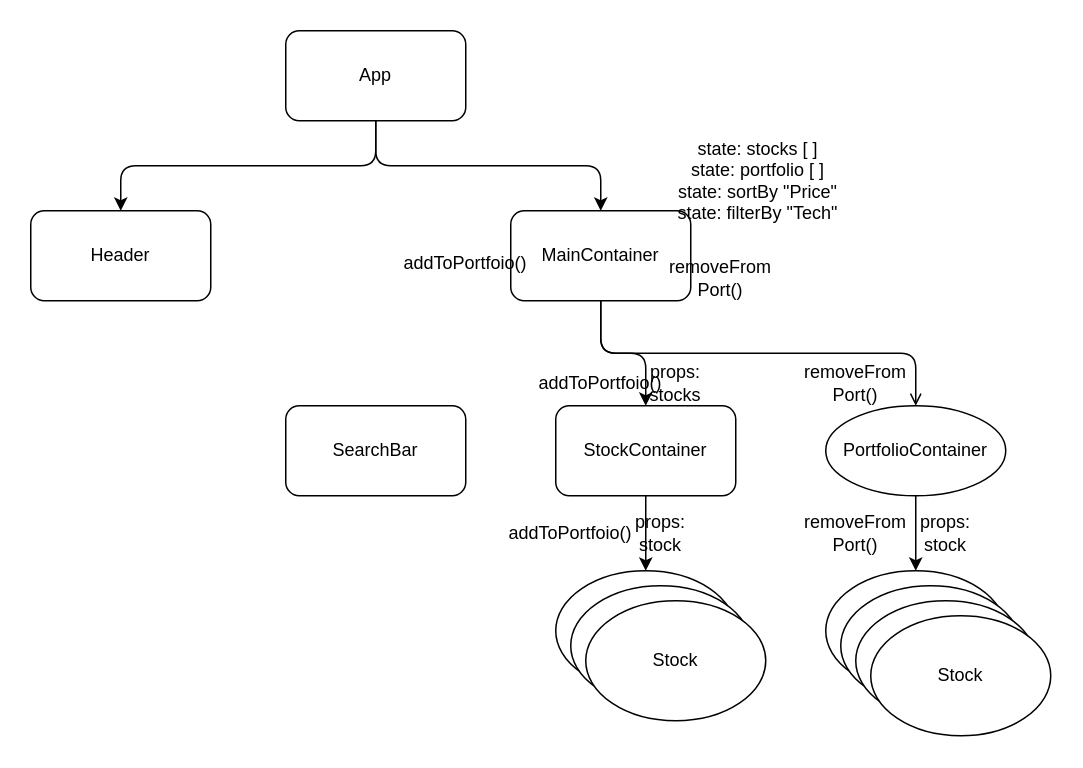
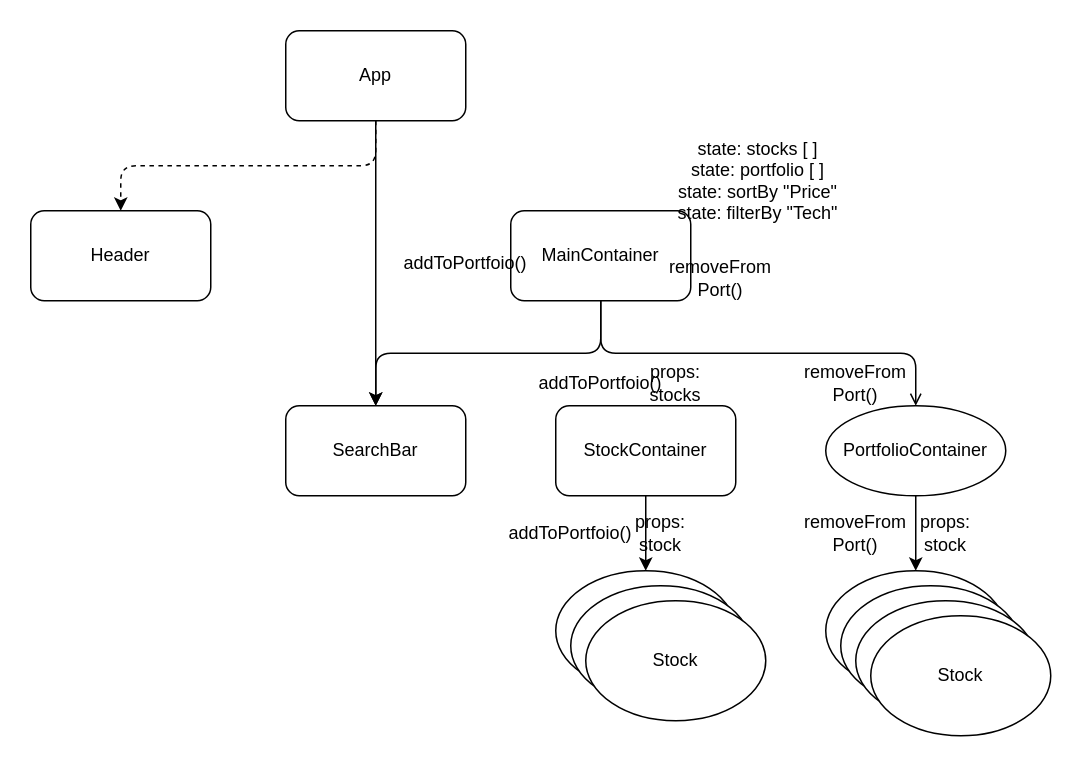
(235, 166) -> (235, 166)
(501, 166) -> (376, 258)
(646, 375) -> (490, 353)
